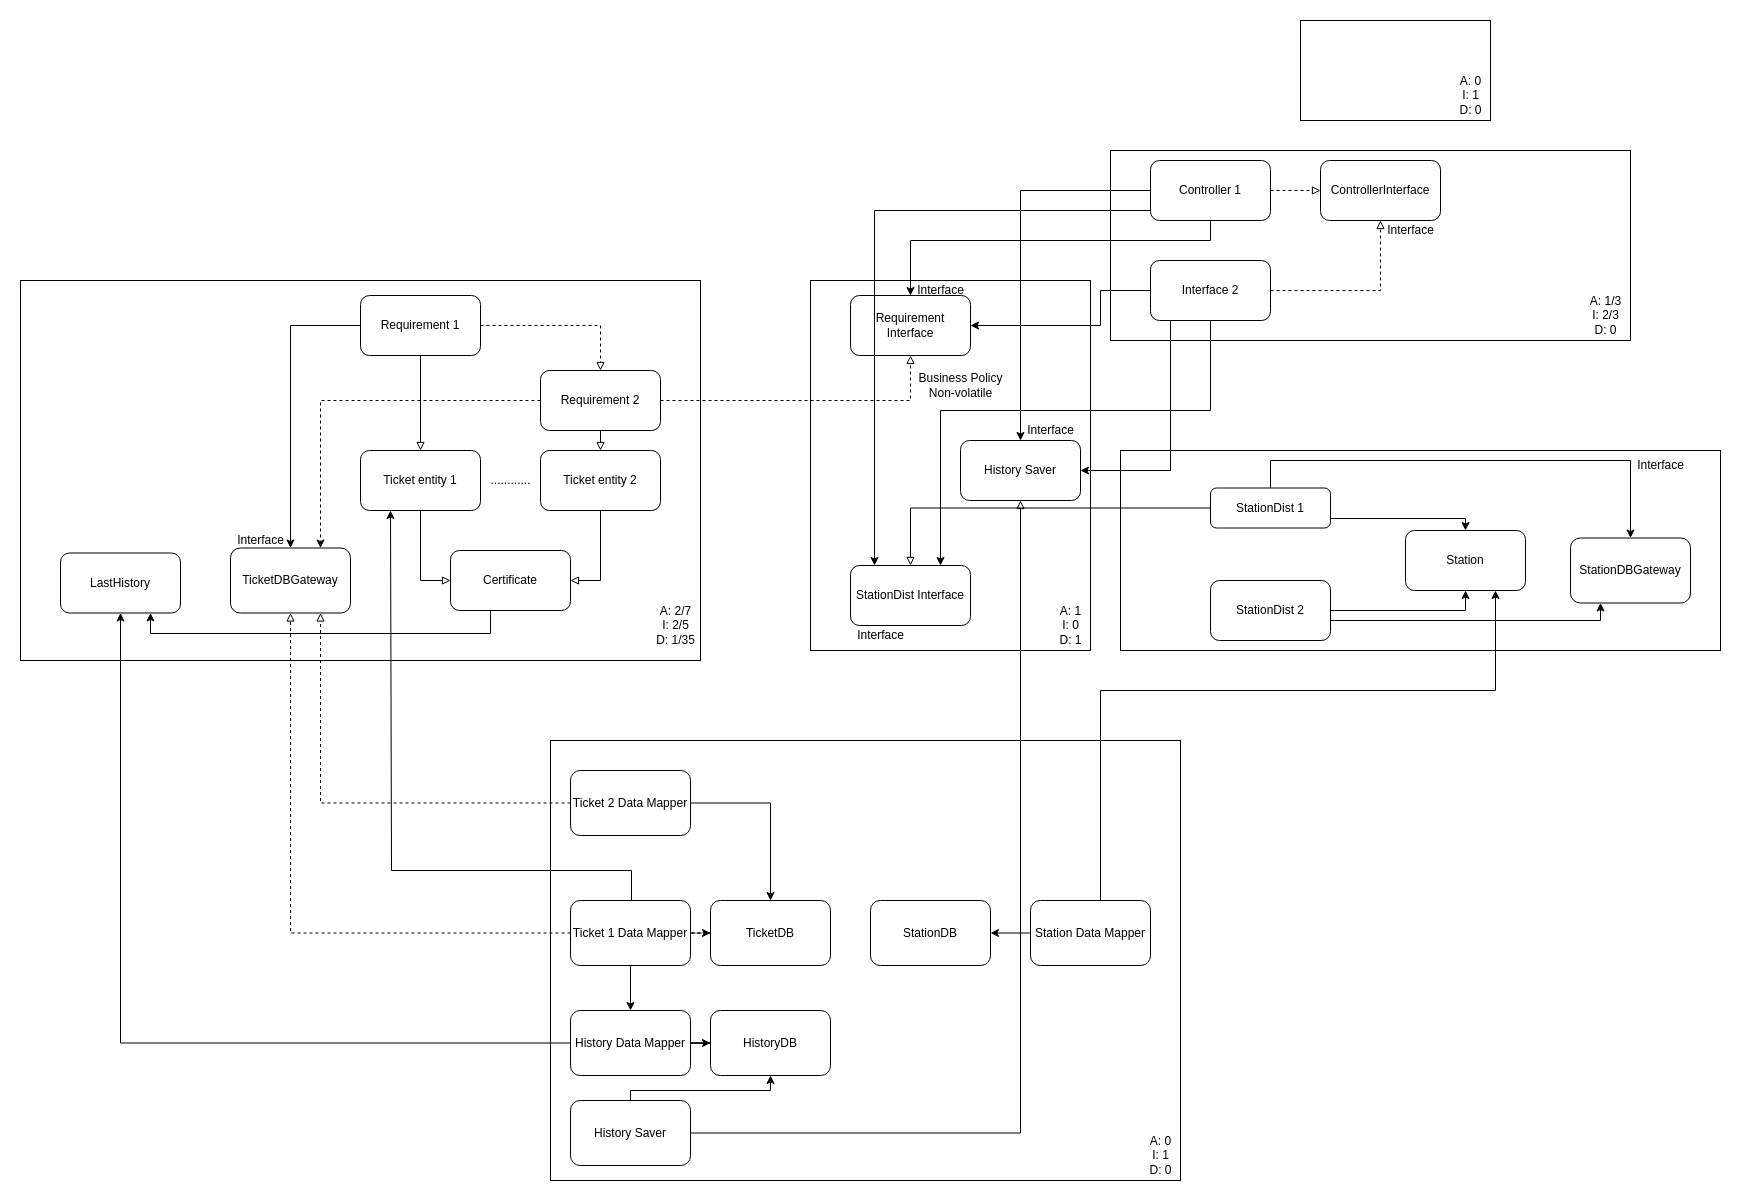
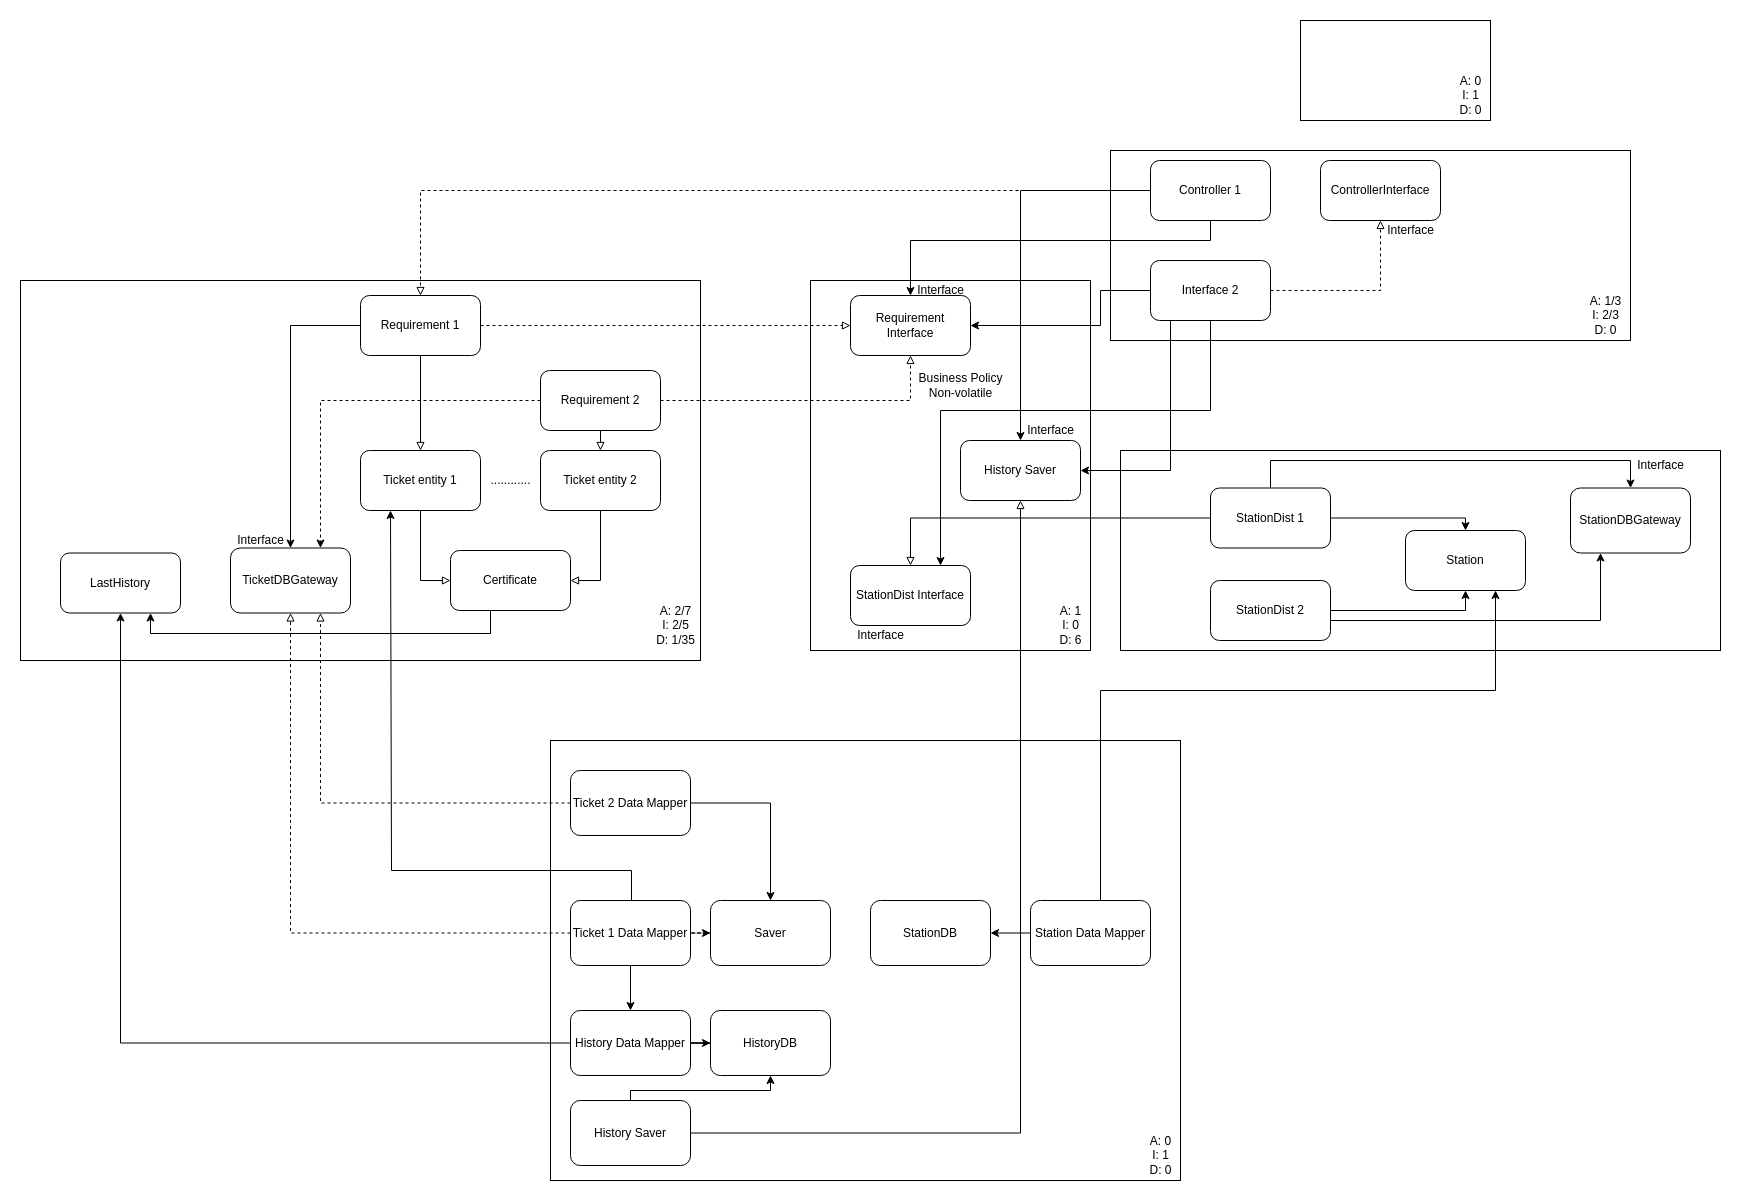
(1291, 191) -> (672, 191)
(875, 247) -> none
(601, 342) -> (720, 326)
(1271, 508) -> (1271, 518)
(1631, 571) -> (1631, 521)
(1071, 626) -> (1071, 626)
(771, 934) -> (771, 934)
